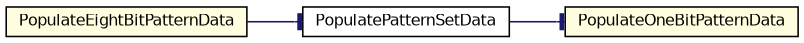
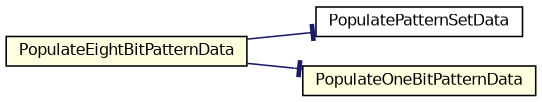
(533, 22) -> (271, 66)
